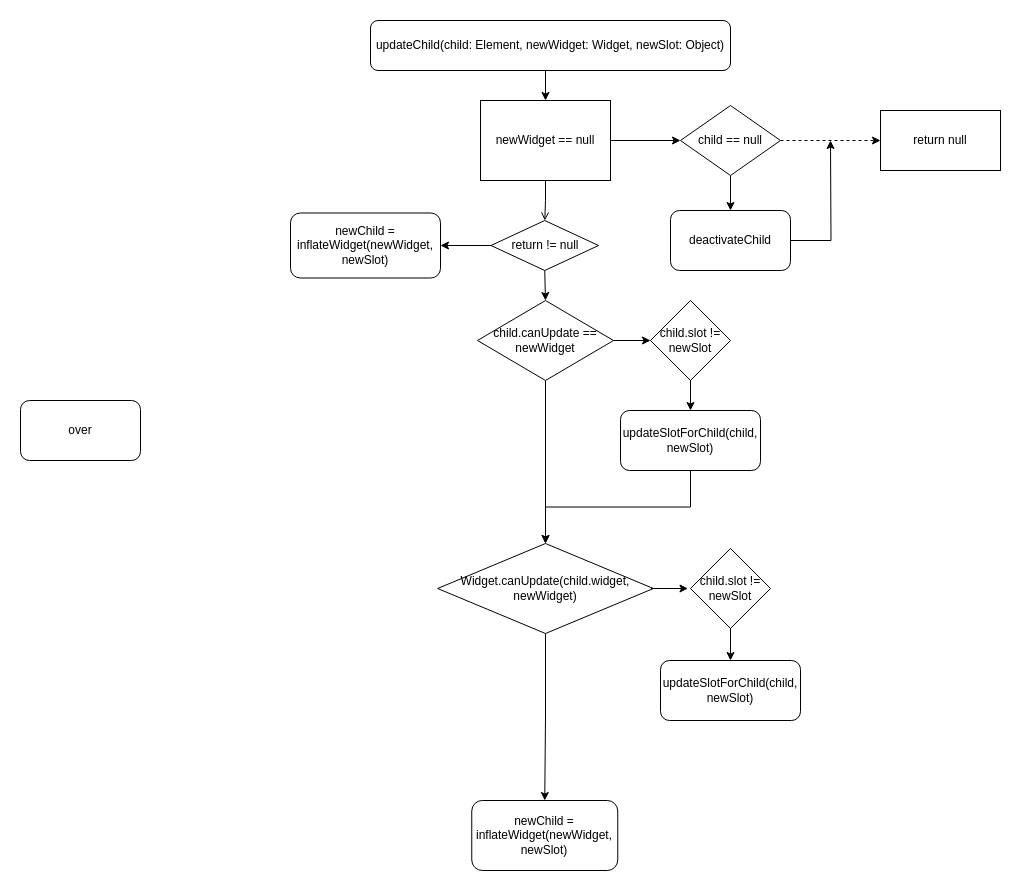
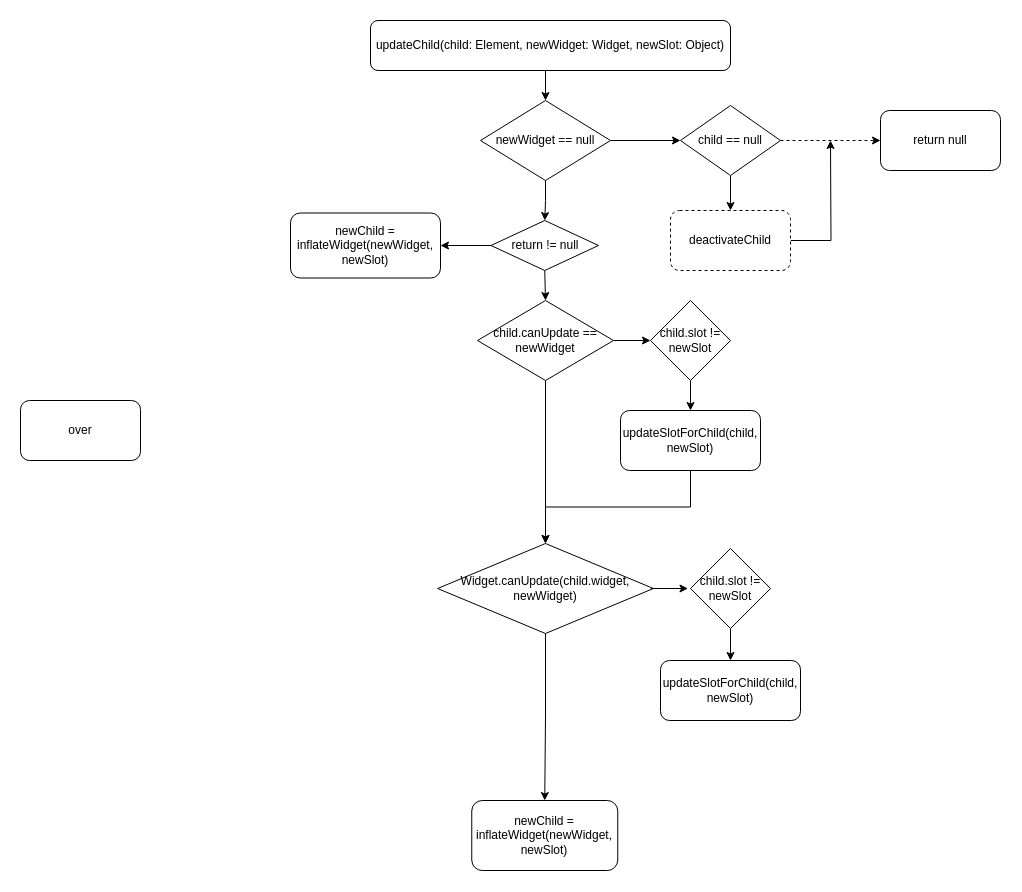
(546, 141) -> (546, 141)
(941, 141) -> (941, 141)
(545, 214) -> (545, 212)
(731, 241) -> (731, 241)
